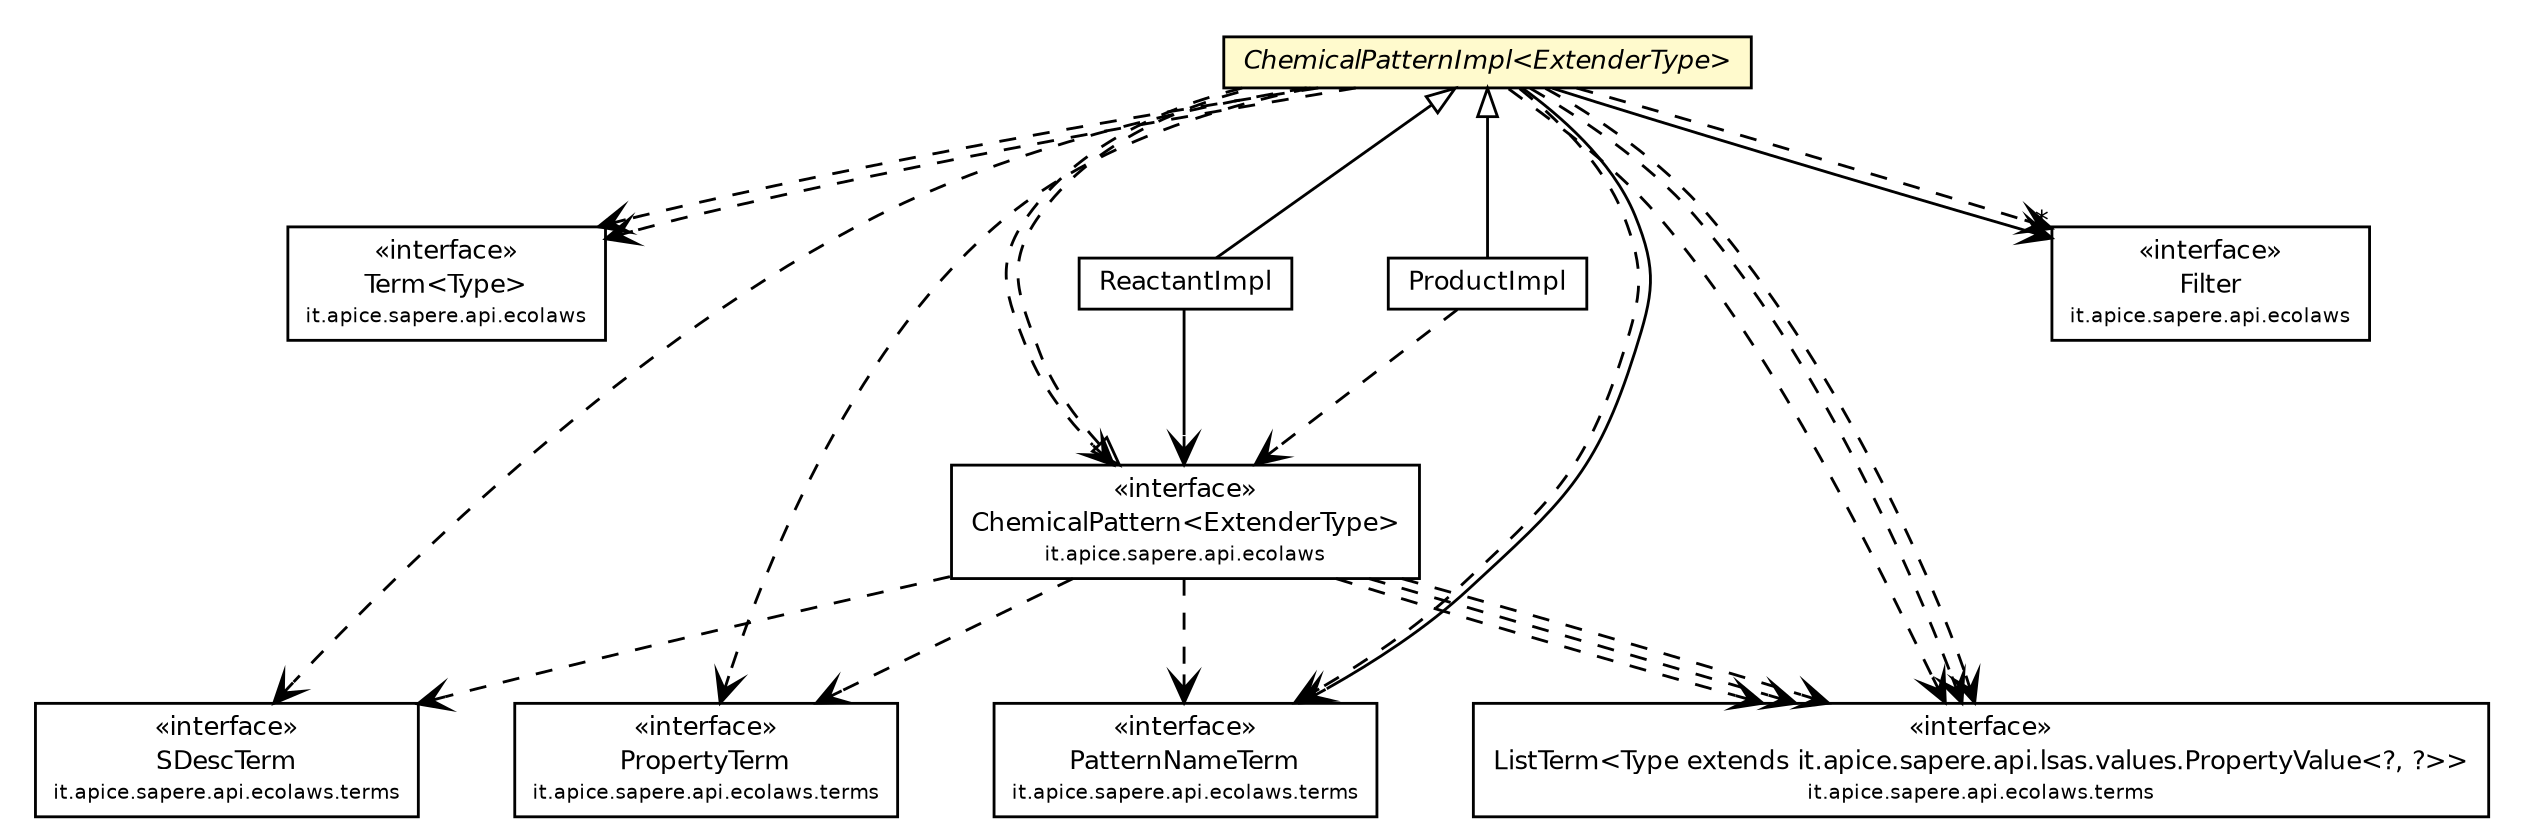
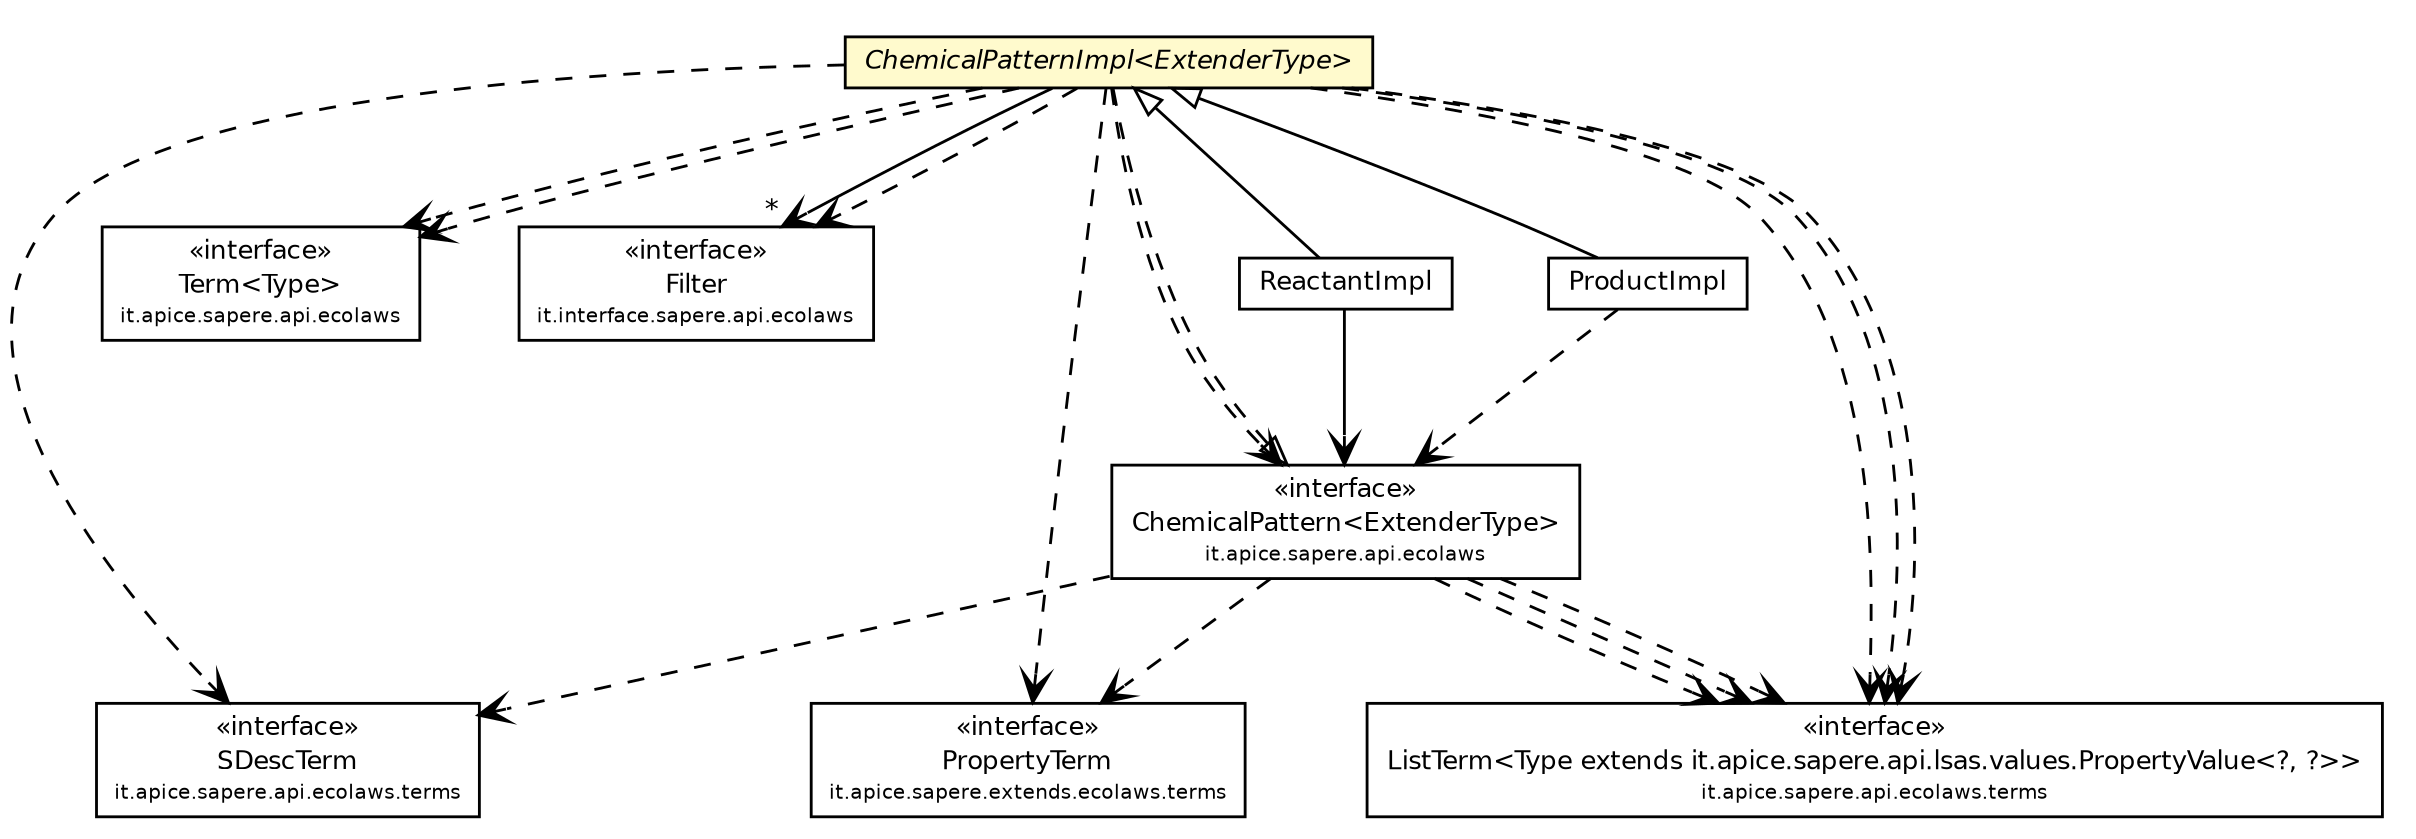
(2211, 316) -> (696, 316)
(1184, 760) -> none
(706, 793) -> (1028, 793)
